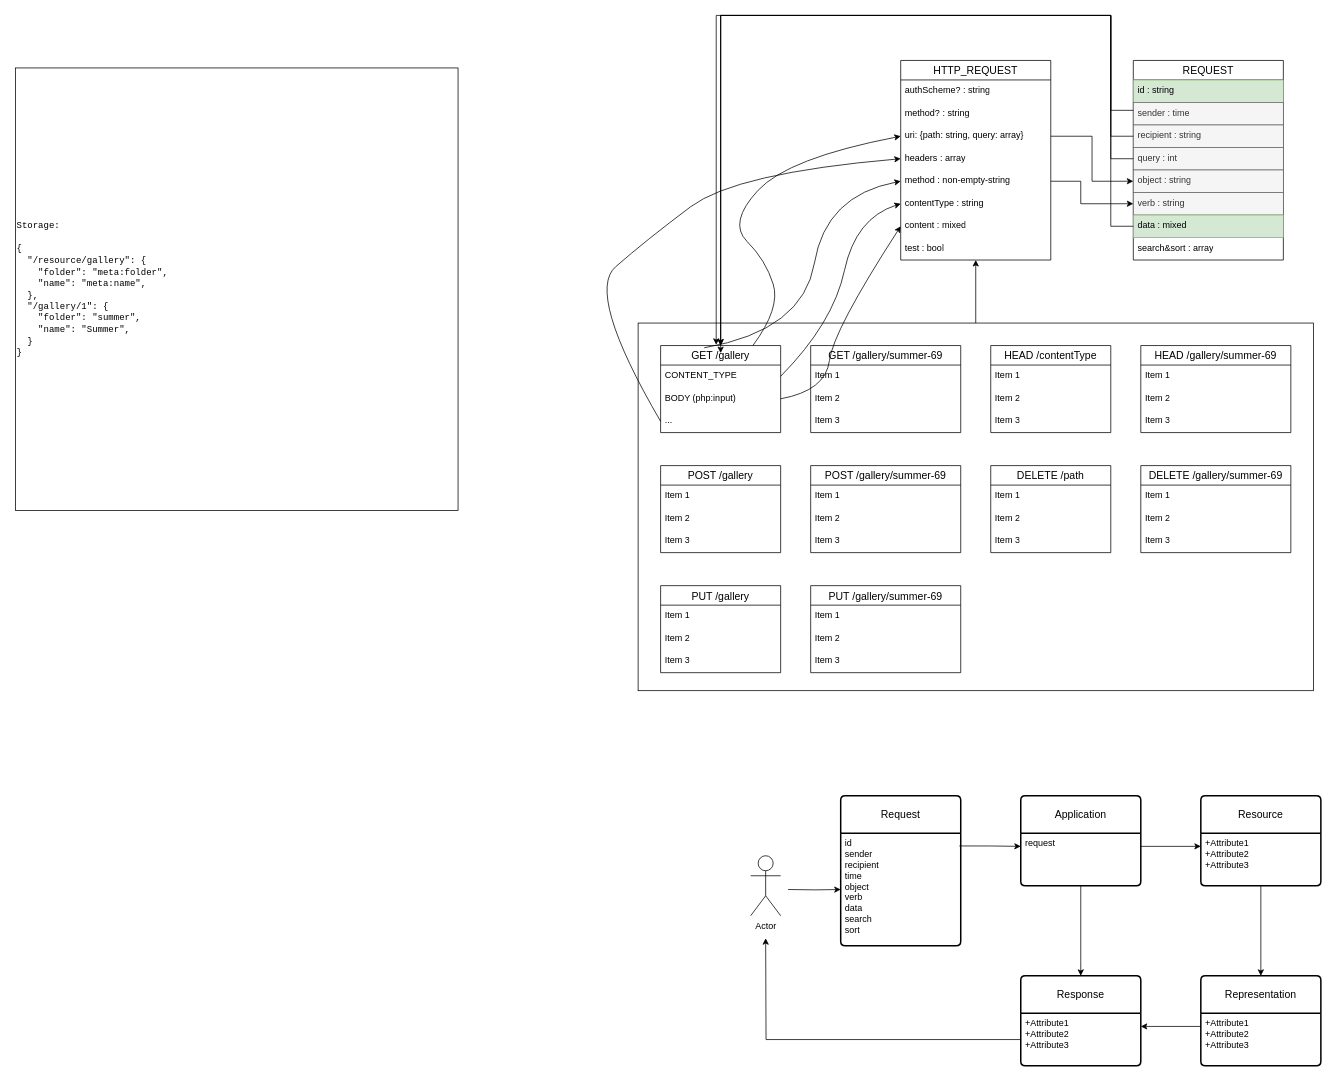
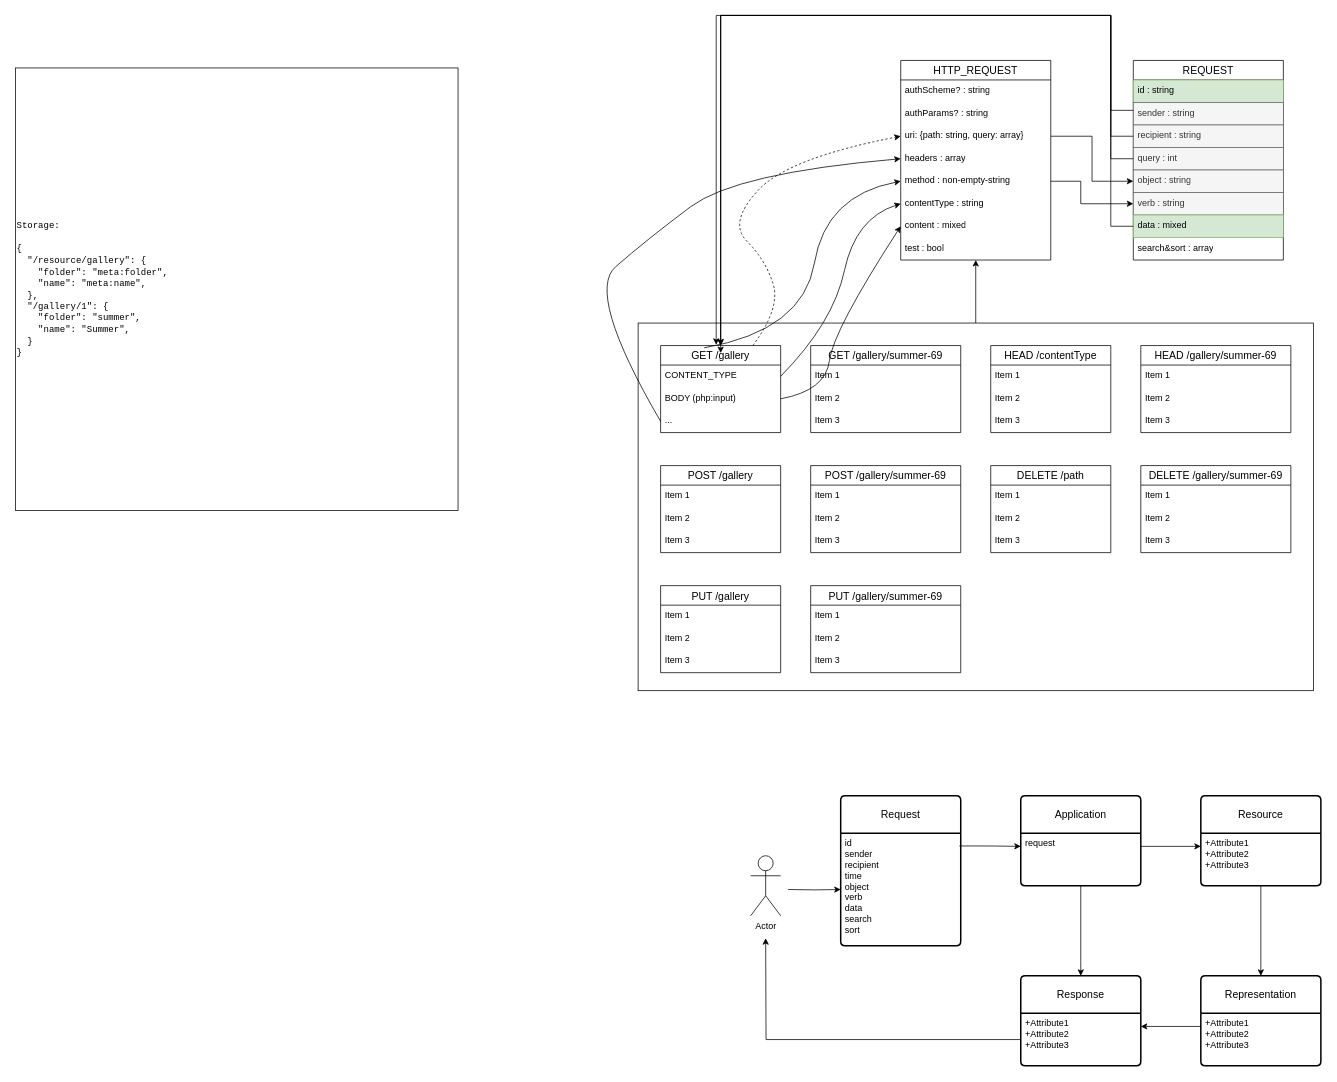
(941, 113) -> (951, 113)
(1165, 113) -> (1170, 113)
(751, 198) -> (751, 198)
